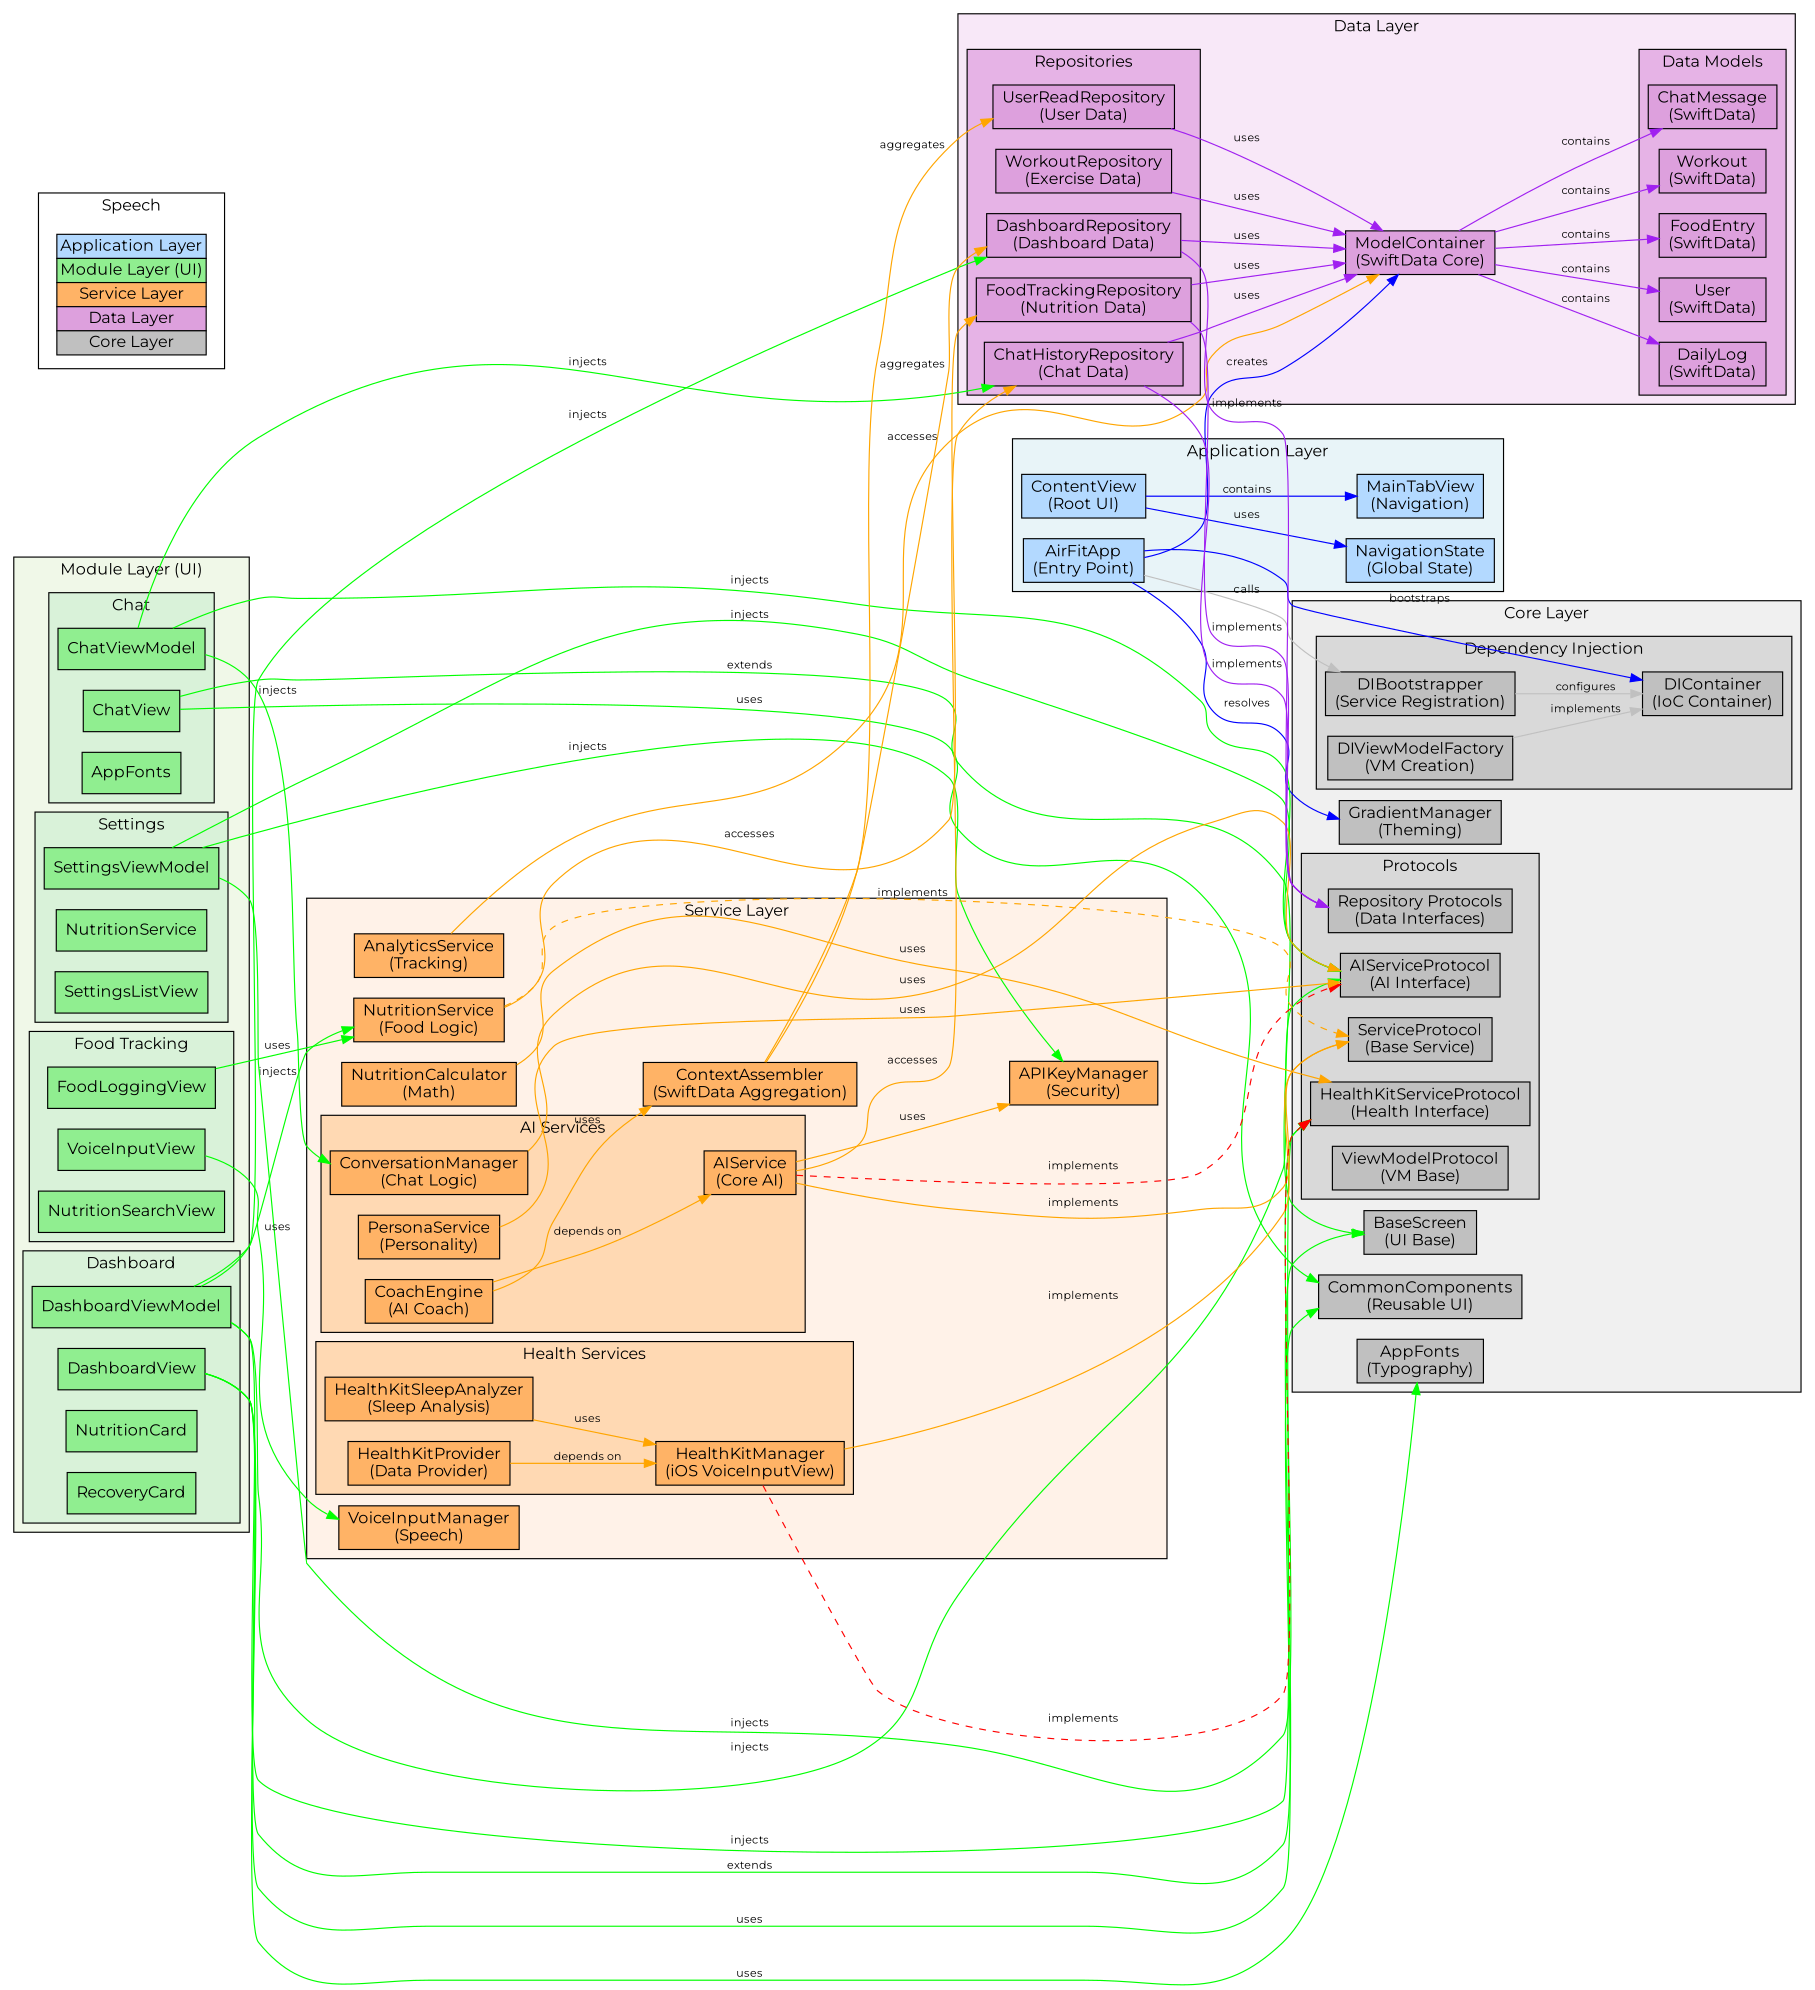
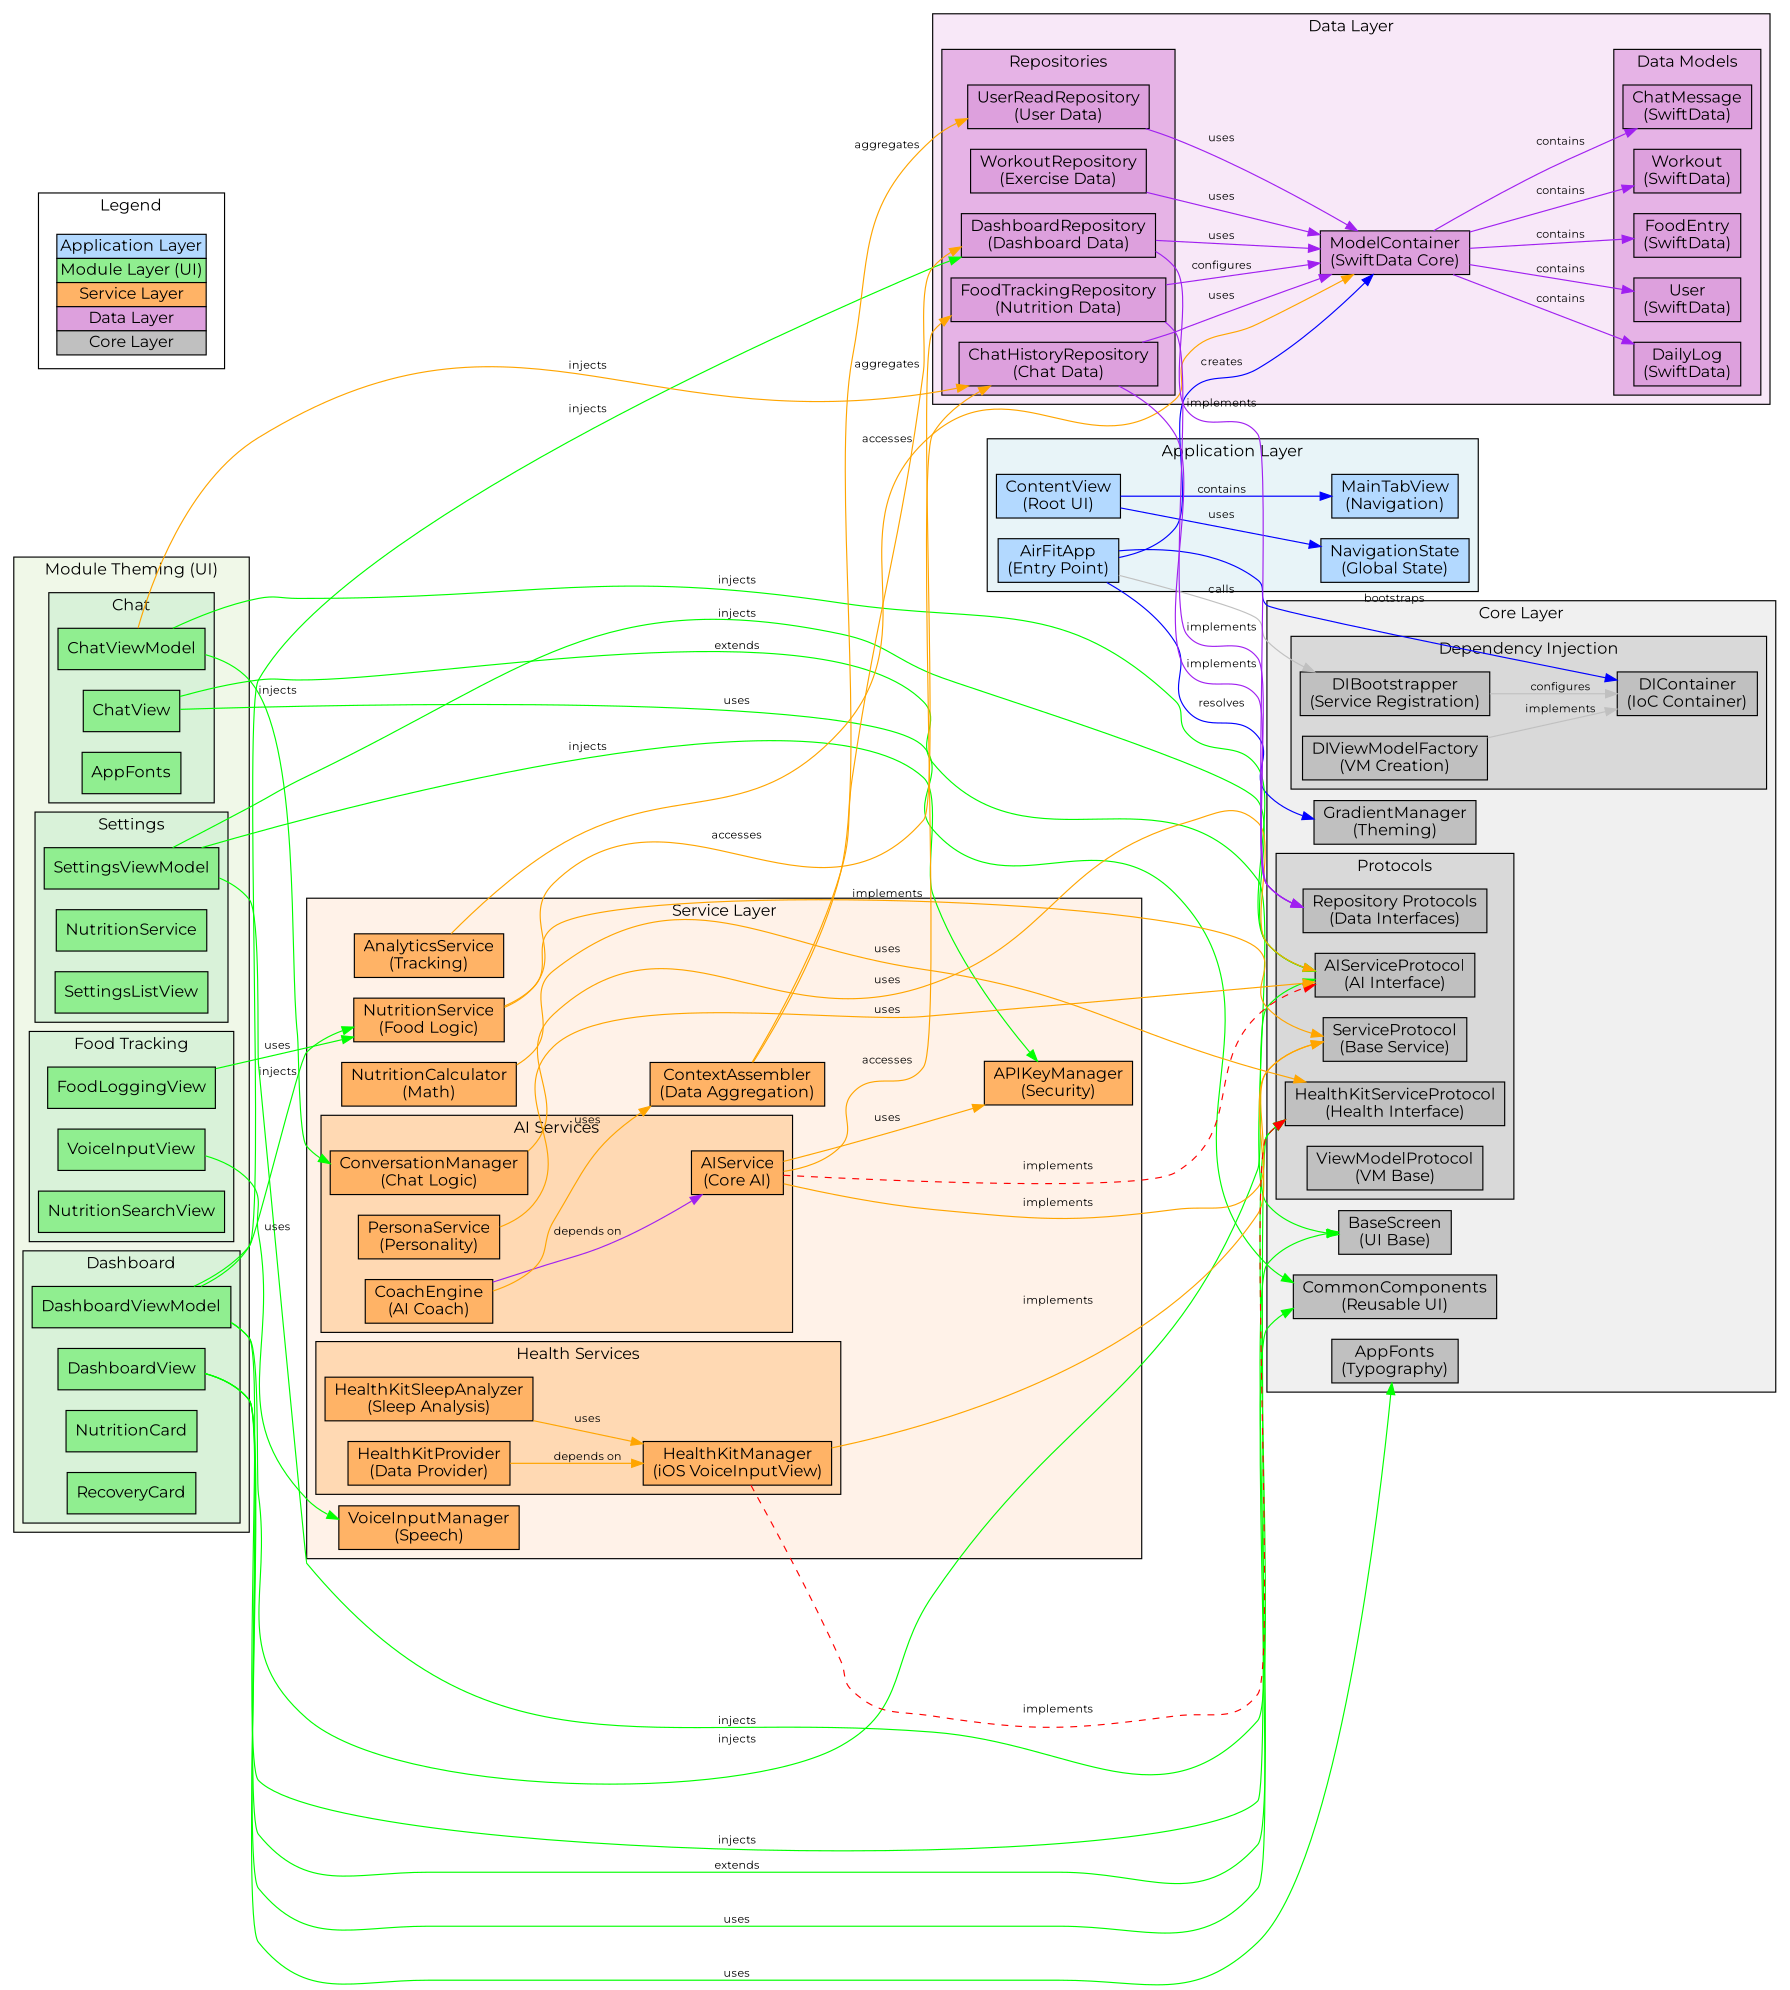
(132, 206) -> (132, 206)
(1247, 266) -> (1222, 266)
(500, 365) -> (487, 368)
(132, 570) -> (132, 570)
(1046, 906) -> (1007, 906)
(750, 1084) -> (737, 1084)
(599, 1248) -> (595, 1249)
